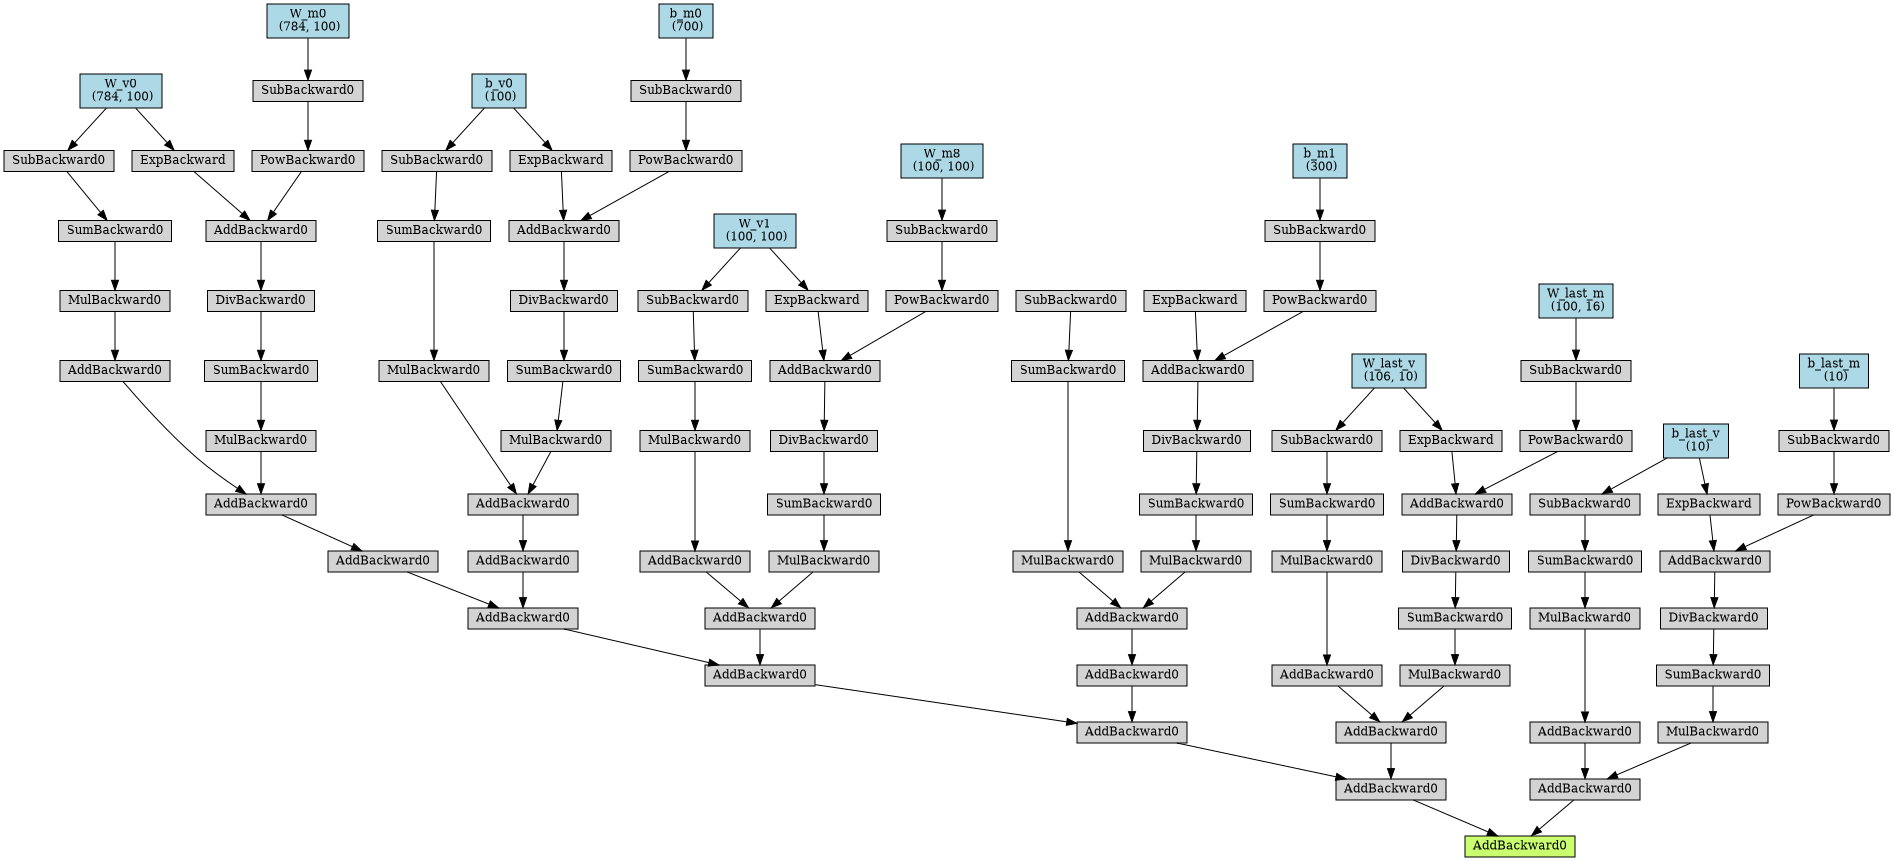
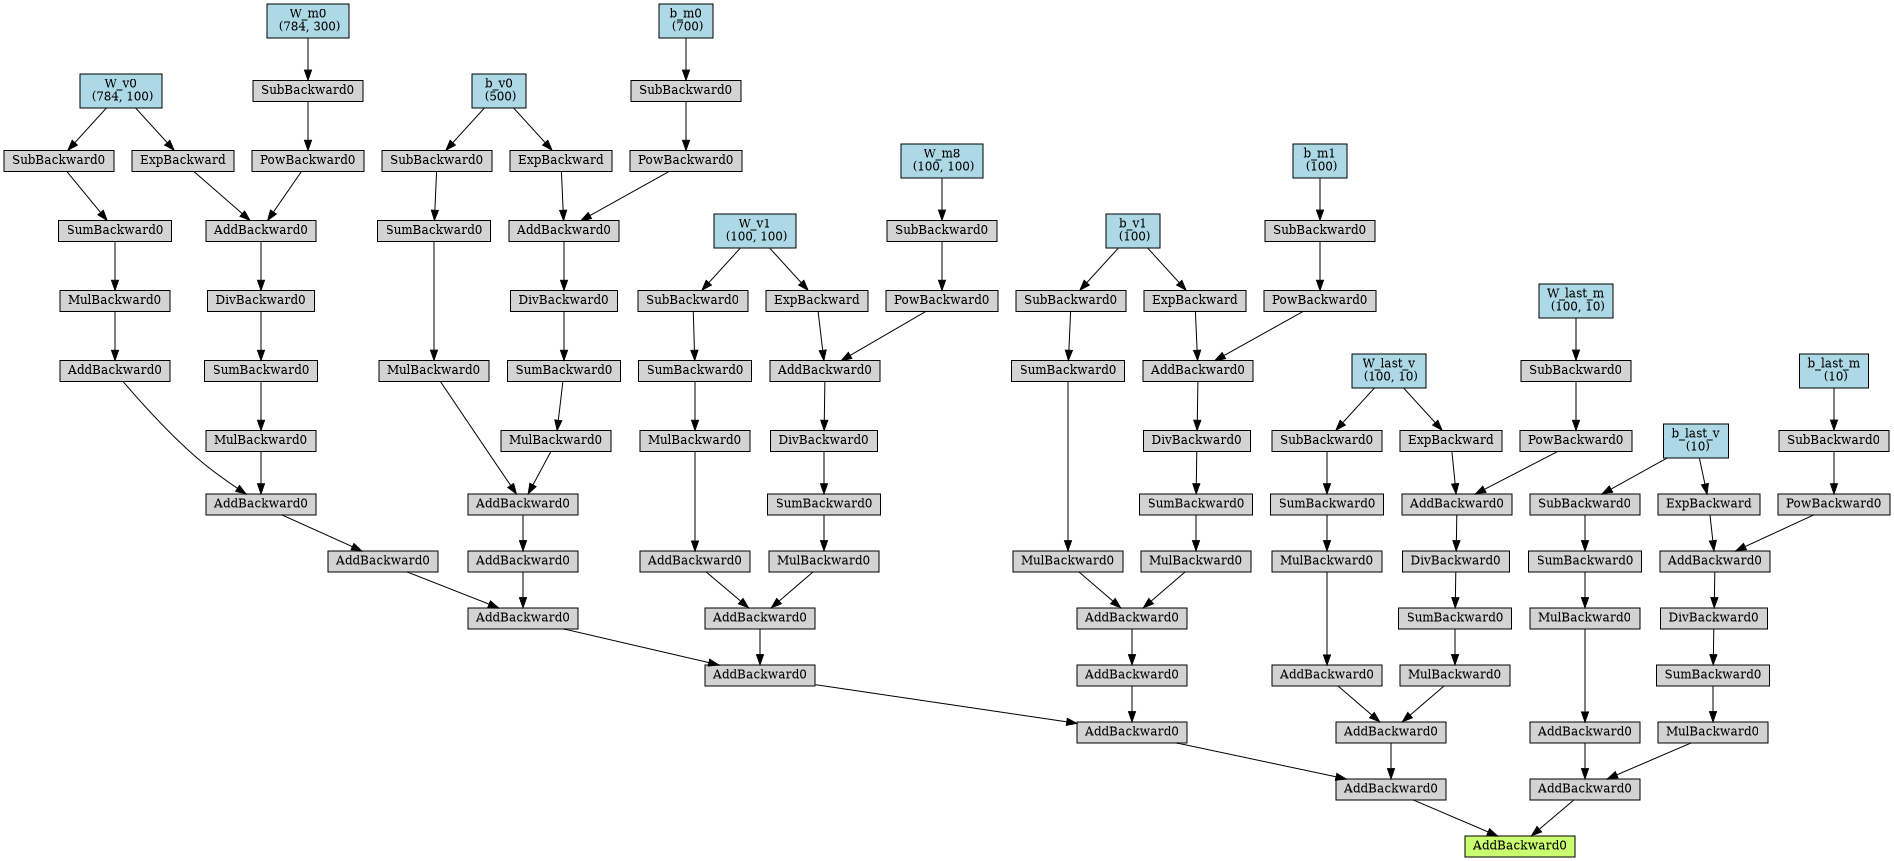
(308, 21) -> (308, 21)
(499, 91) -> (499, 91)
(1320, 161) -> (1320, 161)
none -> (1133, 231)
(1576, 301) -> (1576, 301)
(1389, 371) -> (1389, 371)
